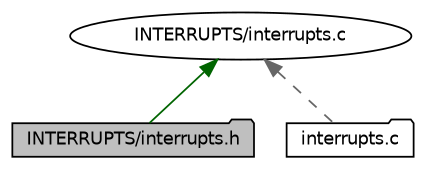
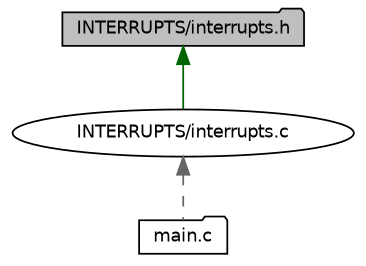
(177, 98) -> (183, 87)
(350, 140) -> (183, 237)
